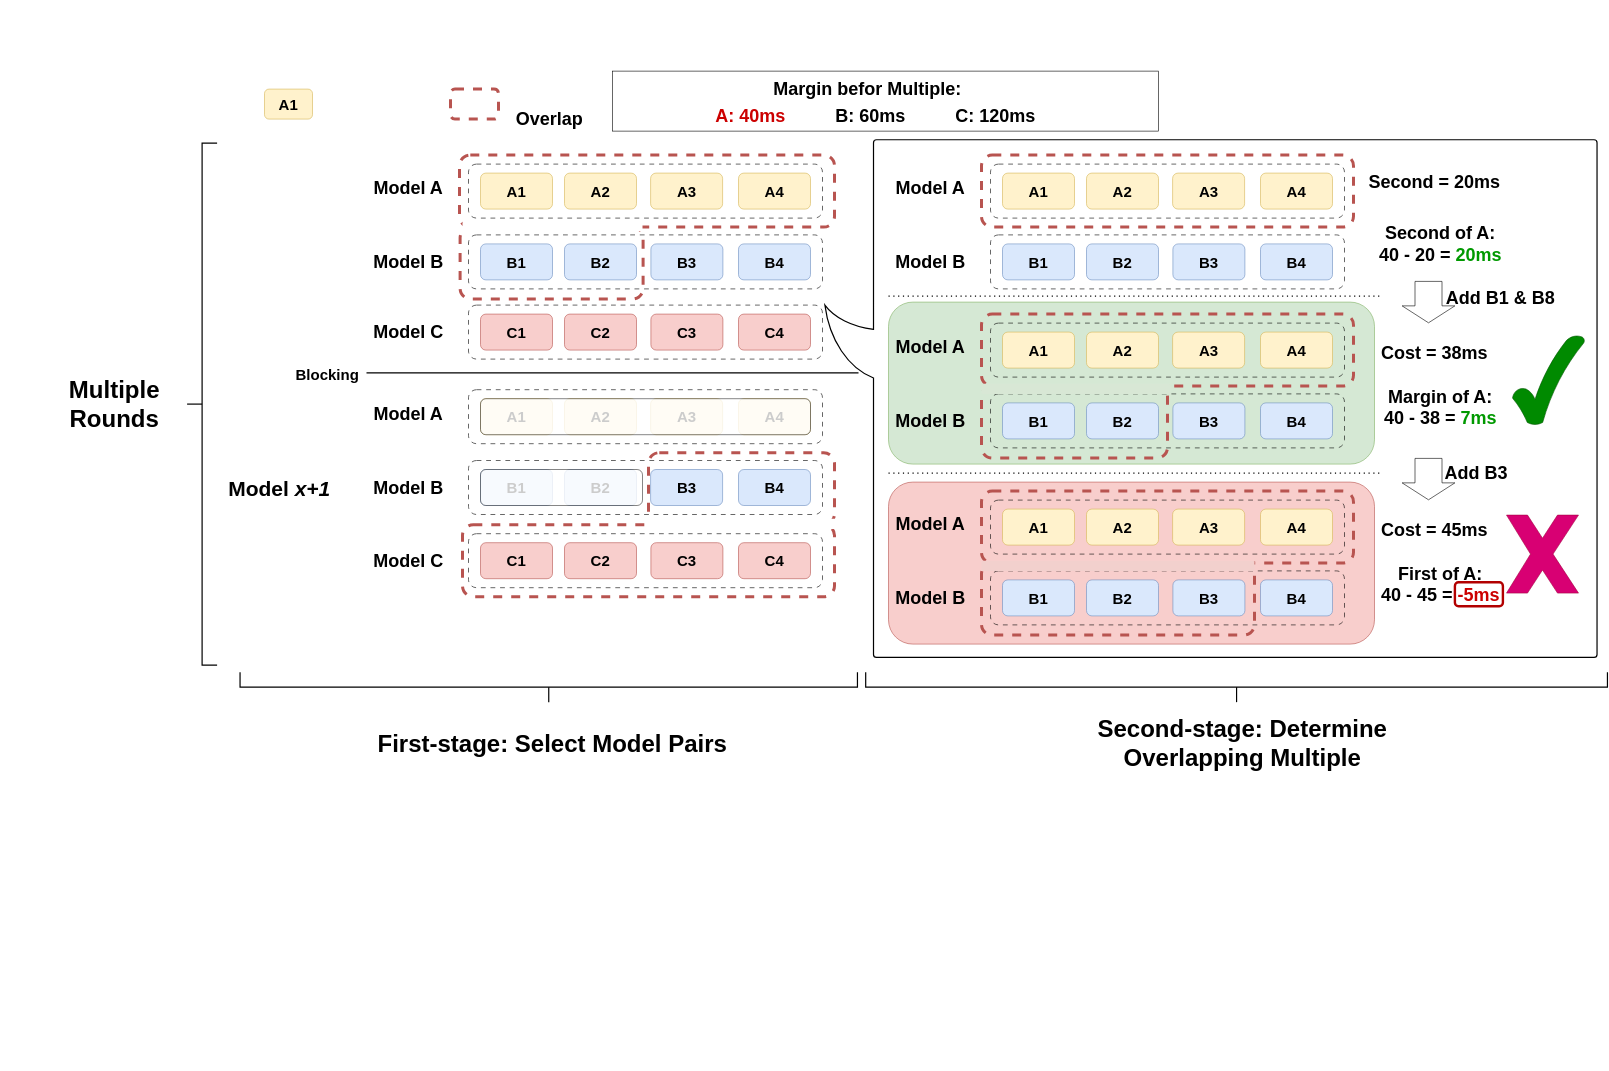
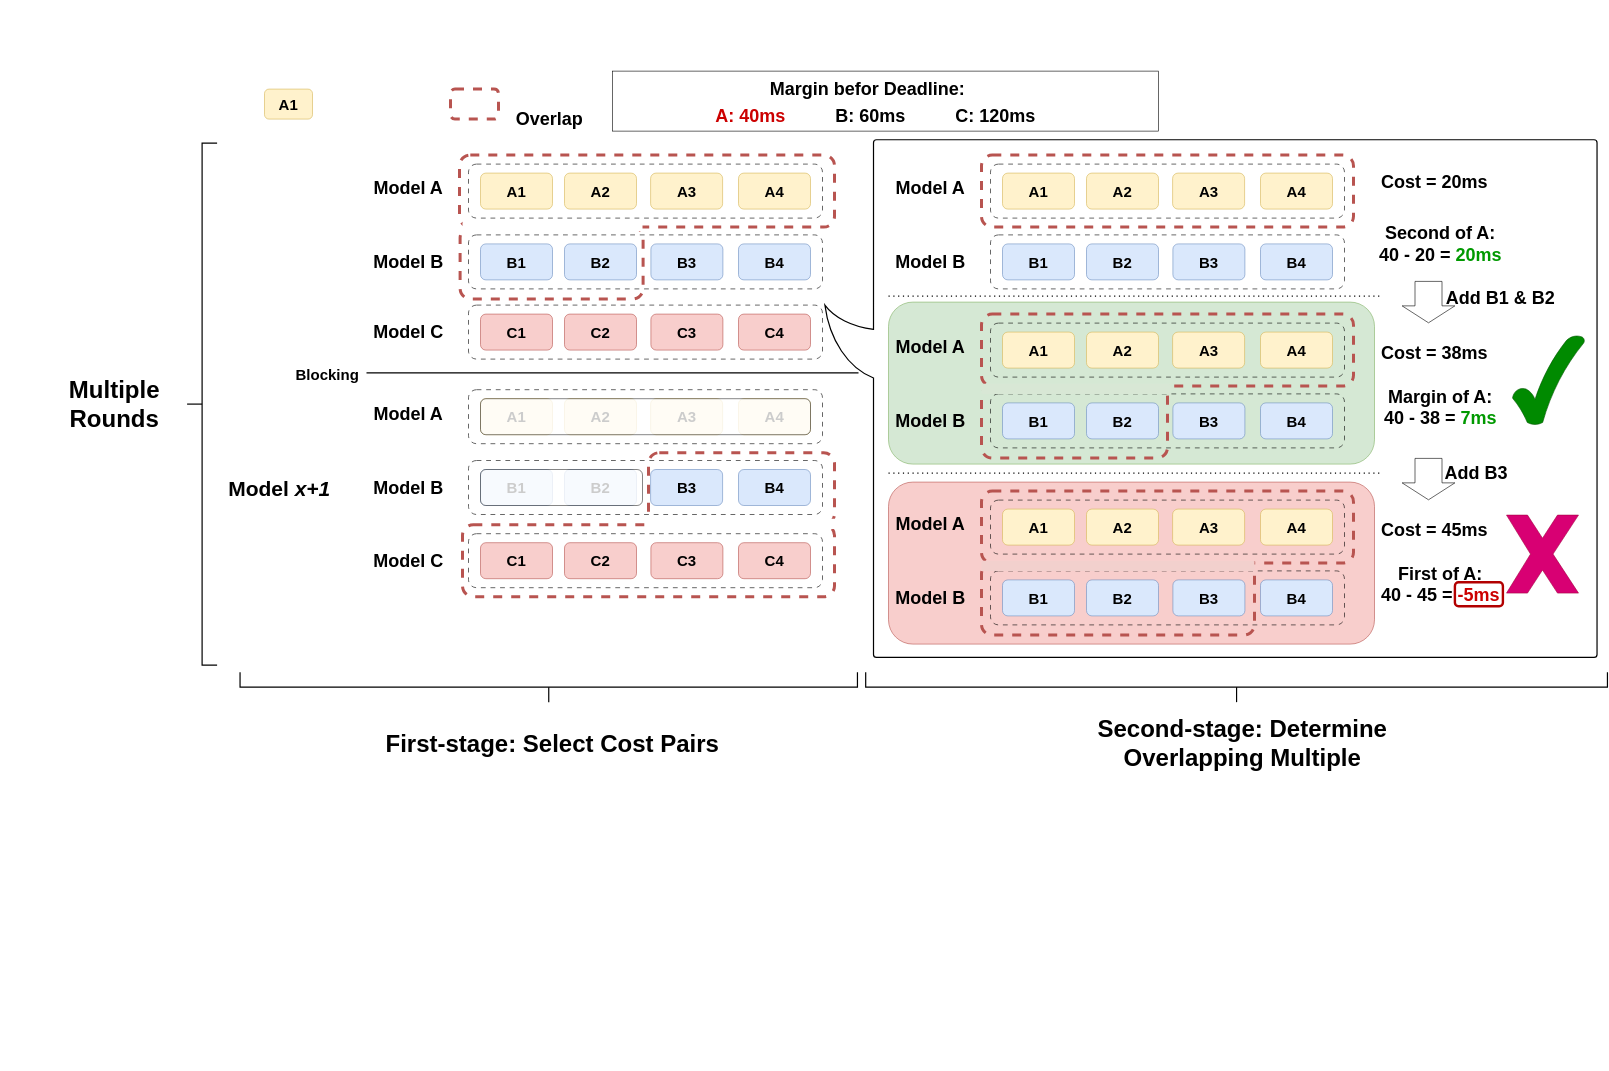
(867, 89) -> (867, 89)
(1434, 182) -> (1434, 182)
(1500, 298) -> (1500, 298)
(552, 743) -> (552, 743)
